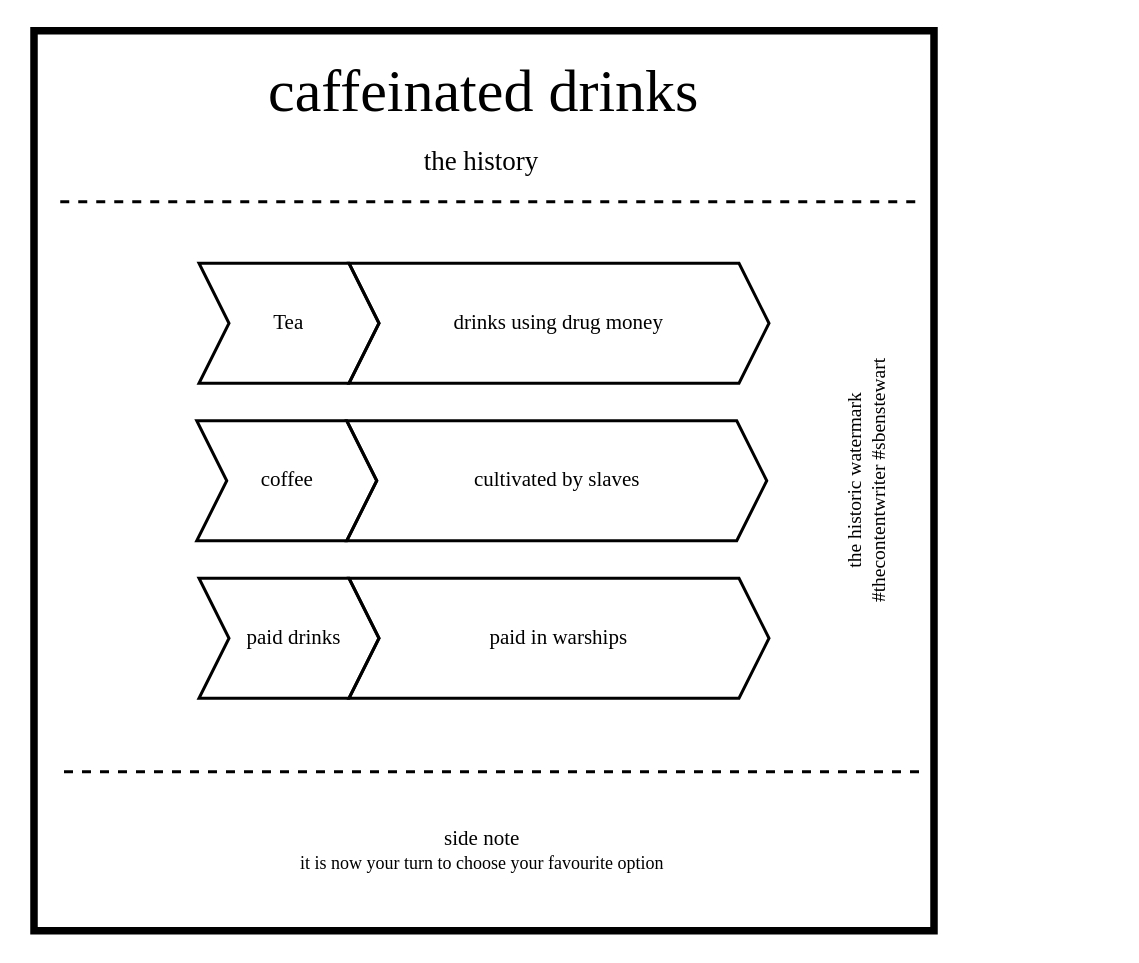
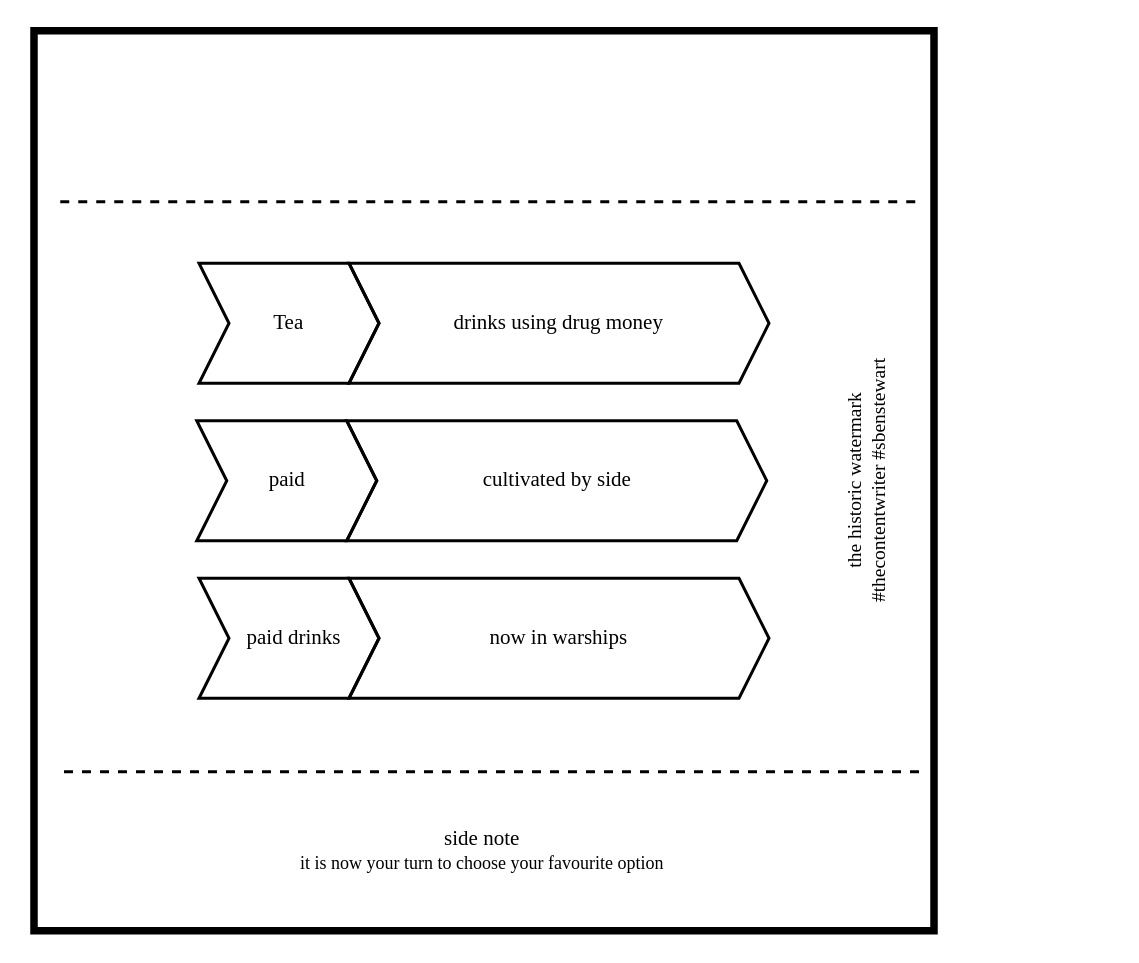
(484, 91) -> none
(482, 161) -> none
(287, 481) -> (287, 481)
(557, 481) -> (557, 481)
(559, 638) -> (559, 638)
